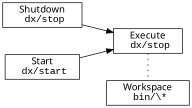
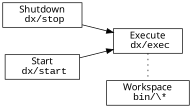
(150, 45) -> (150, 45)
